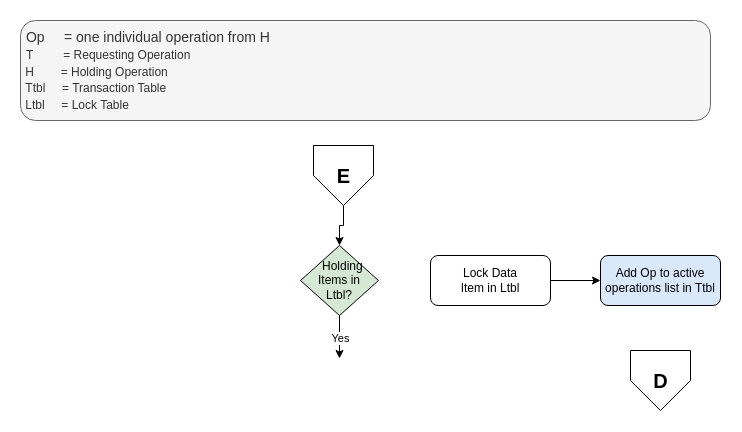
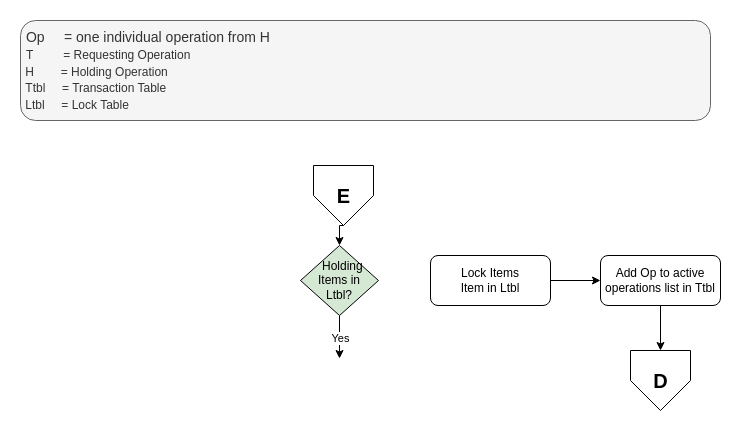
(344, 176) -> (344, 196)
(491, 281) -> (491, 281)
(661, 281) -> (661, 281)
none -> (661, 325)
